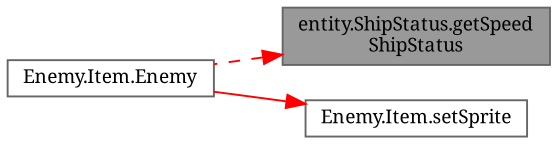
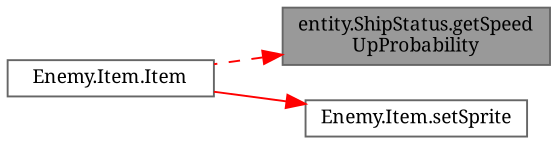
(416, 36) -> (416, 36)
(111, 78) -> (111, 78)
